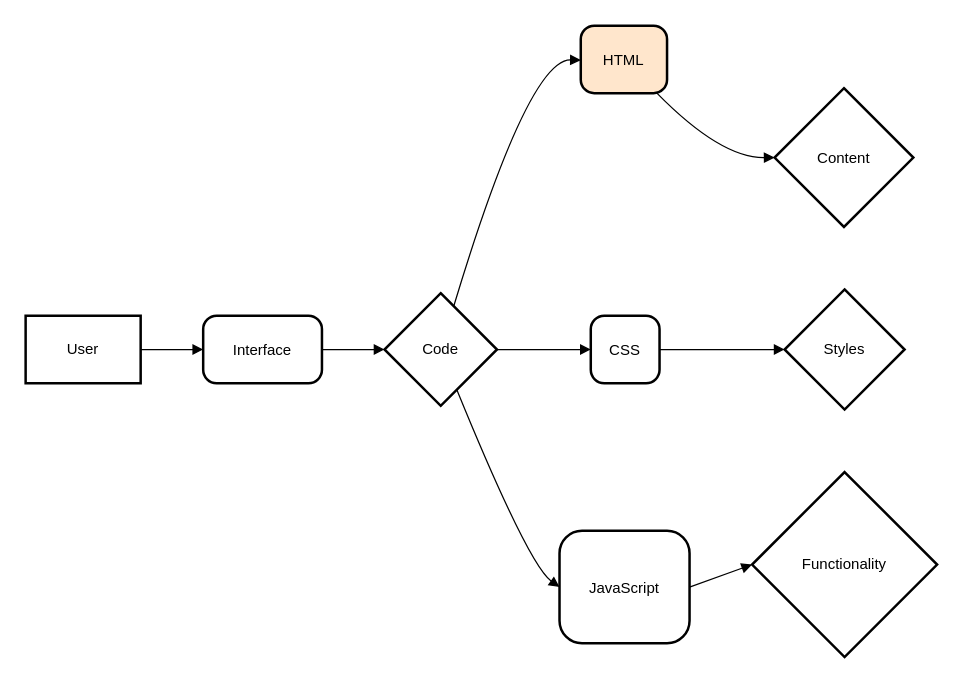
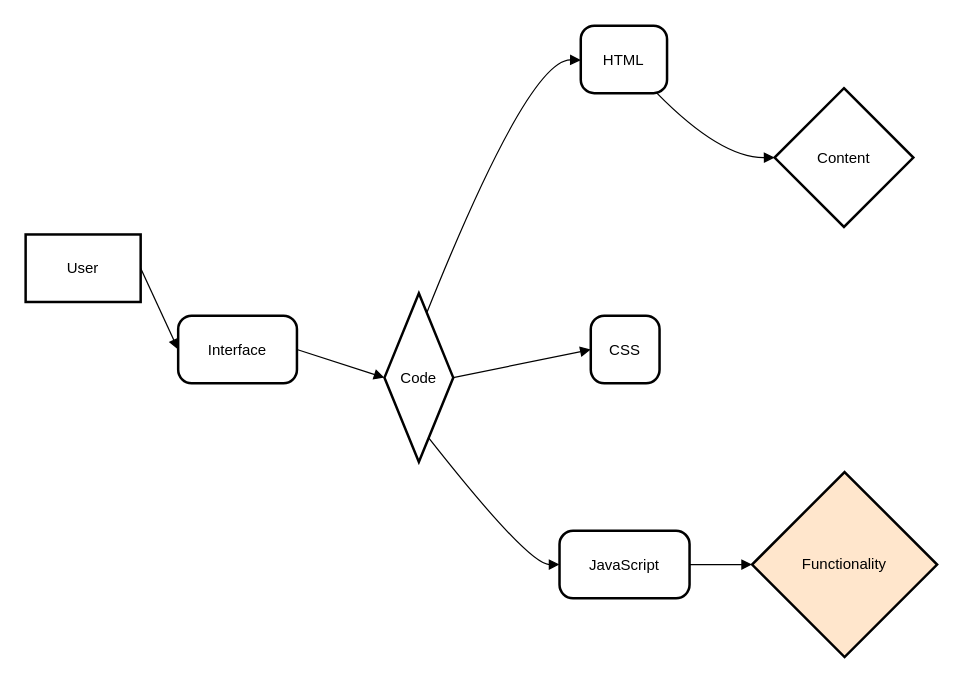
(624, 59) -> (624, 59)
(83, 349) -> (83, 268)
(263, 349) -> (238, 349)
(441, 349) -> (419, 378)
(718, 349) -> none
(844, 349) -> none
(844, 564) -> (844, 564)
(624, 587) -> (624, 564)
